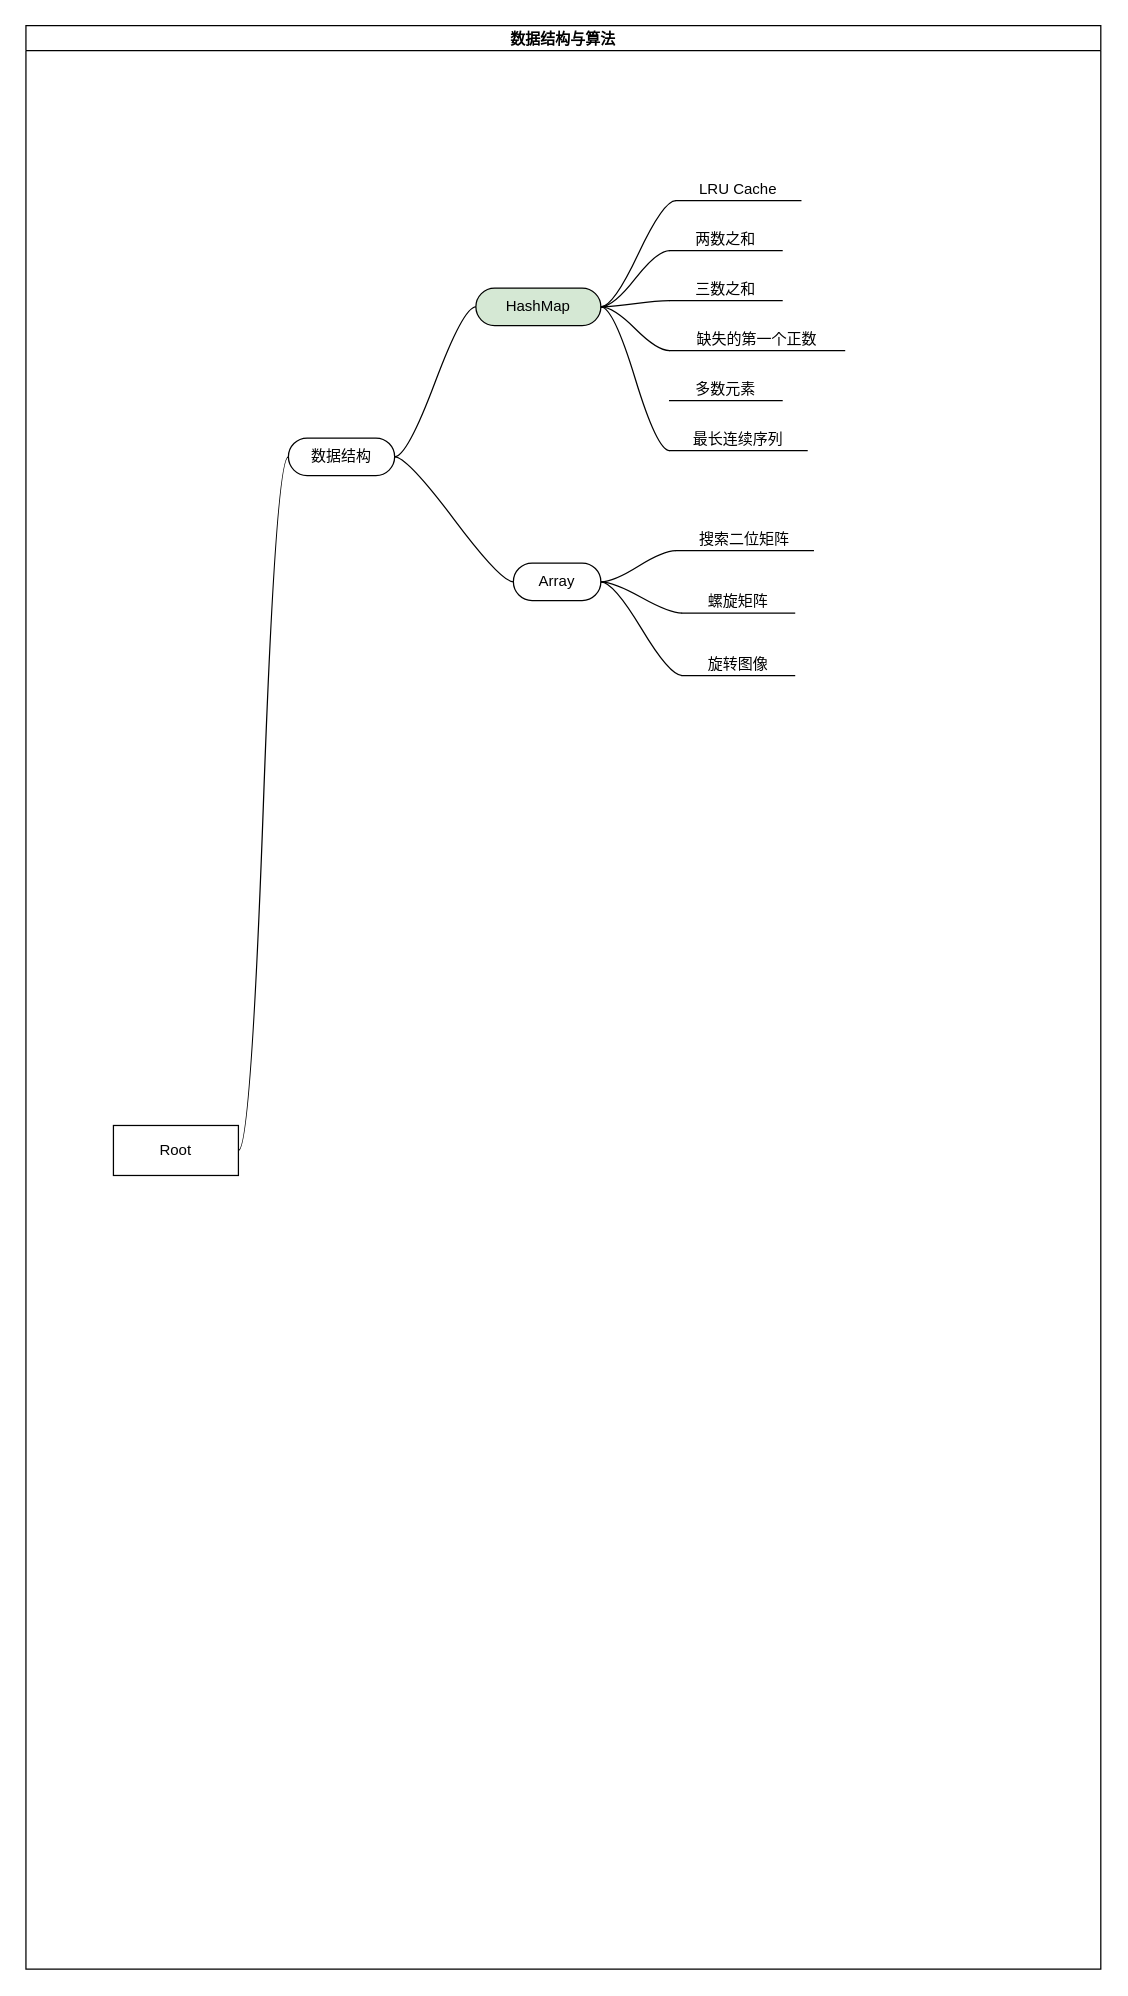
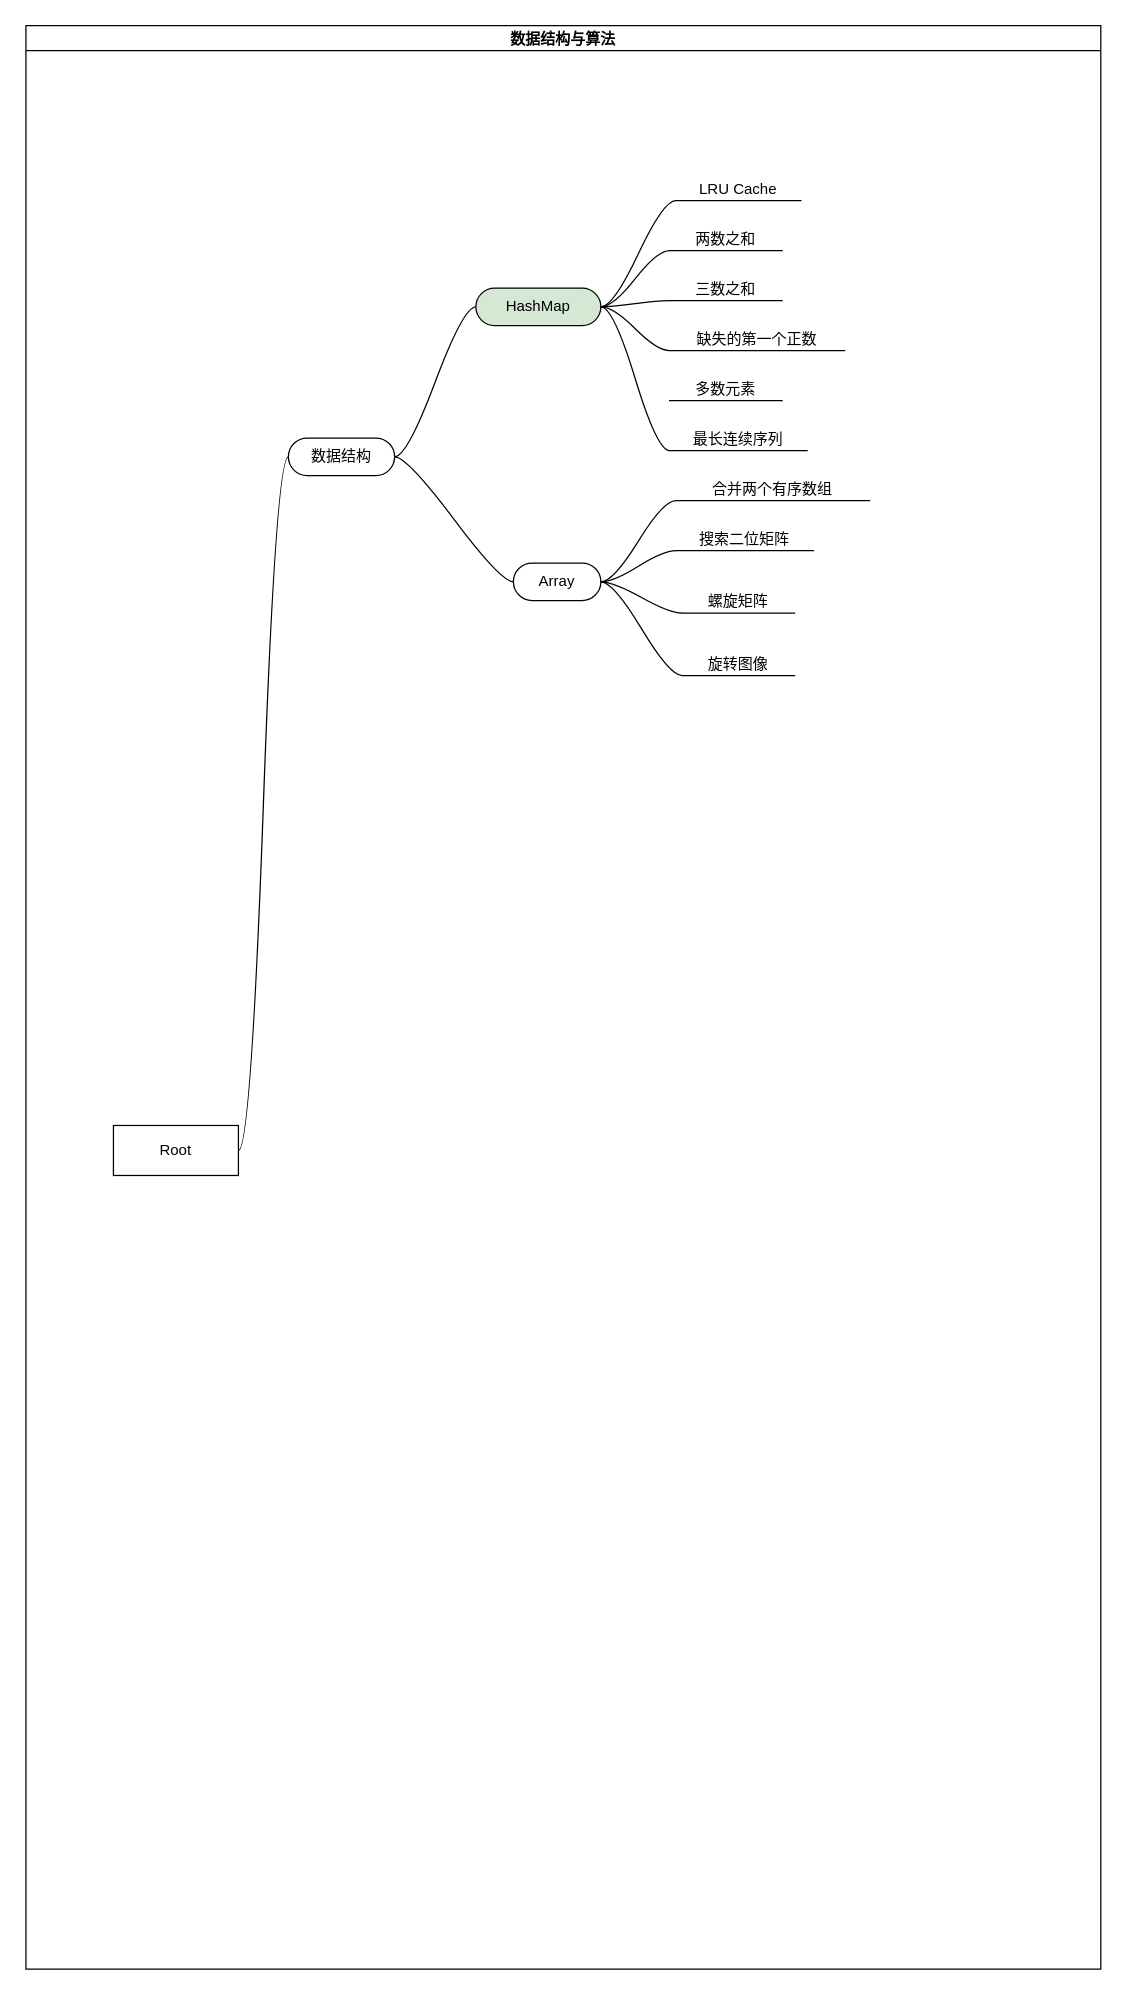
none -> (773, 482)
none -> (640, 539)
